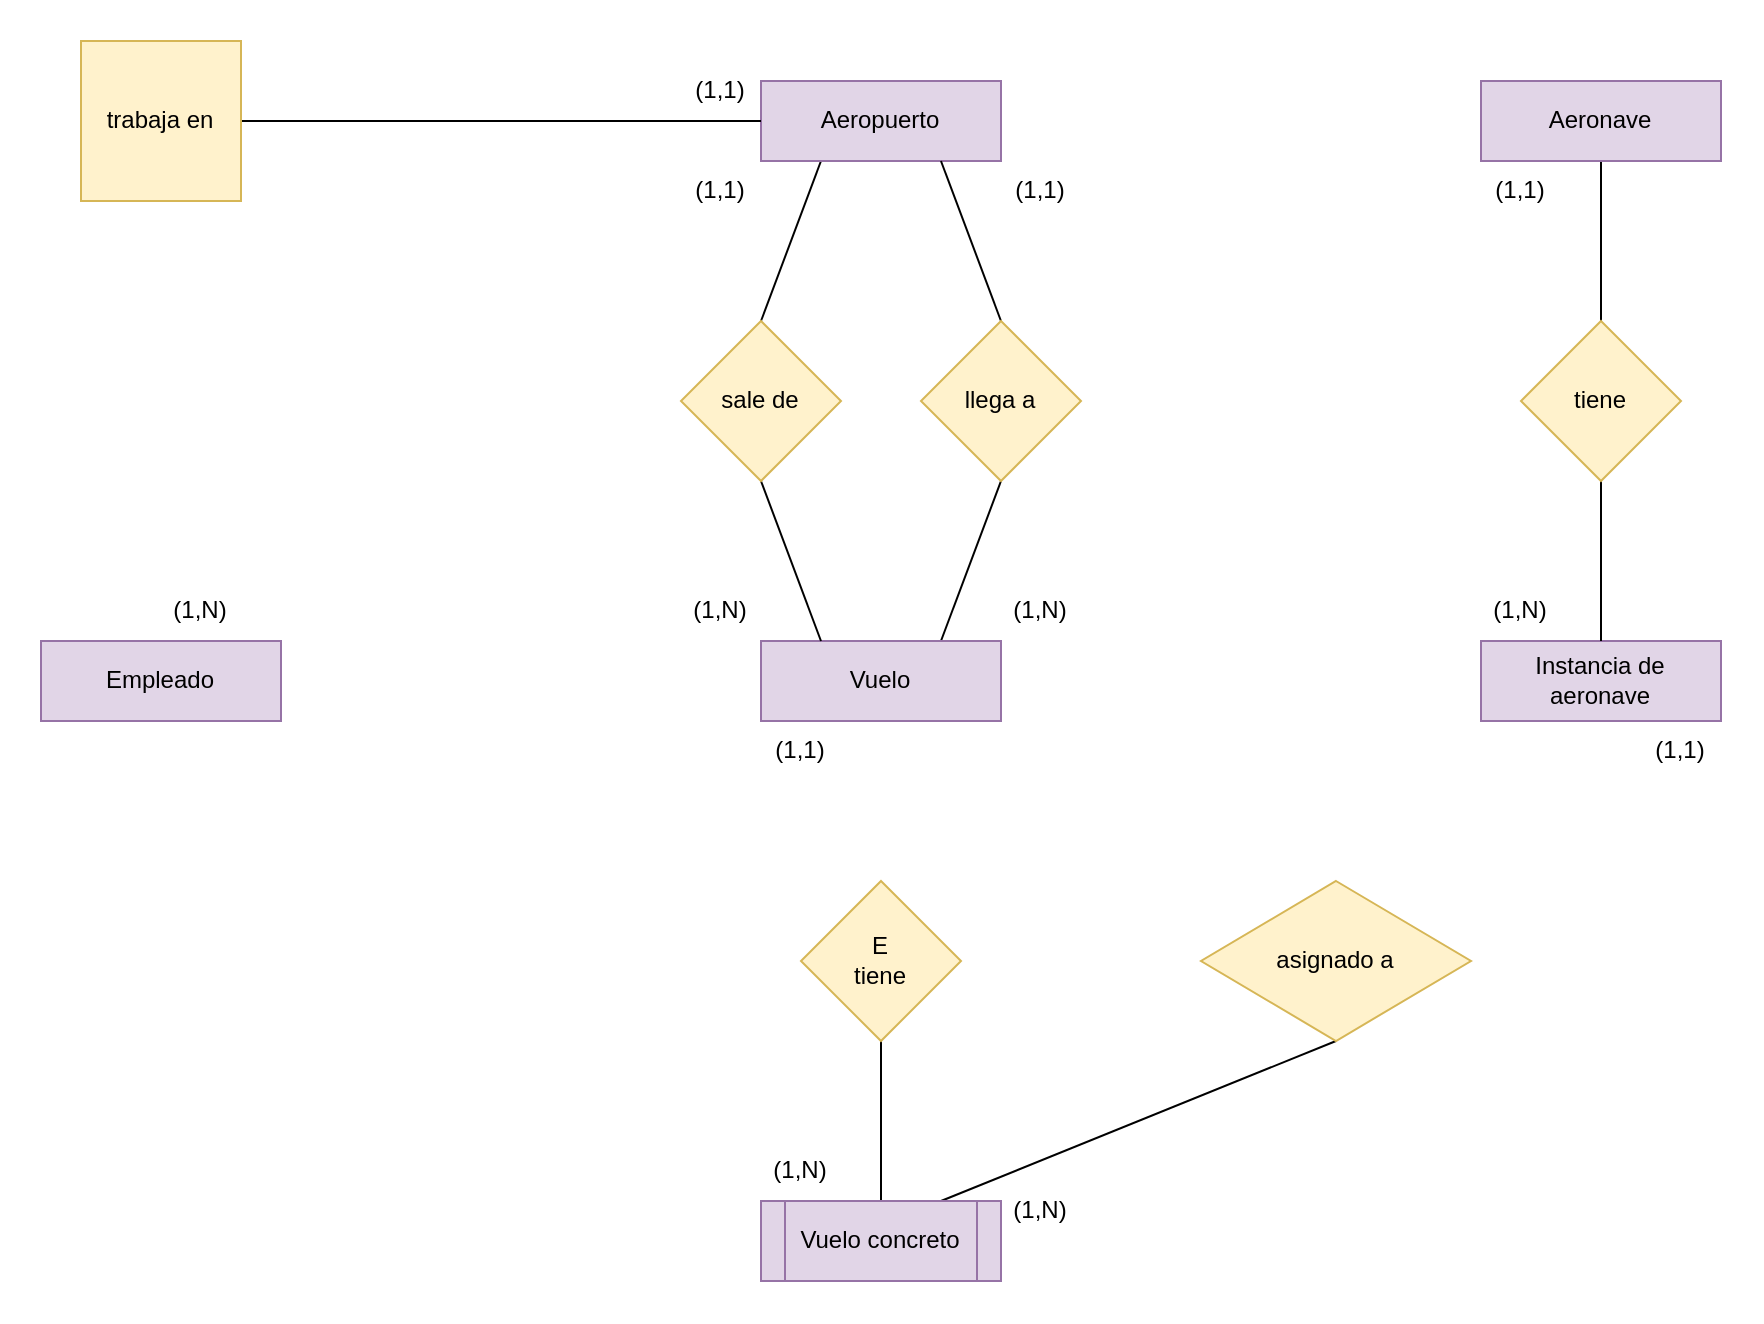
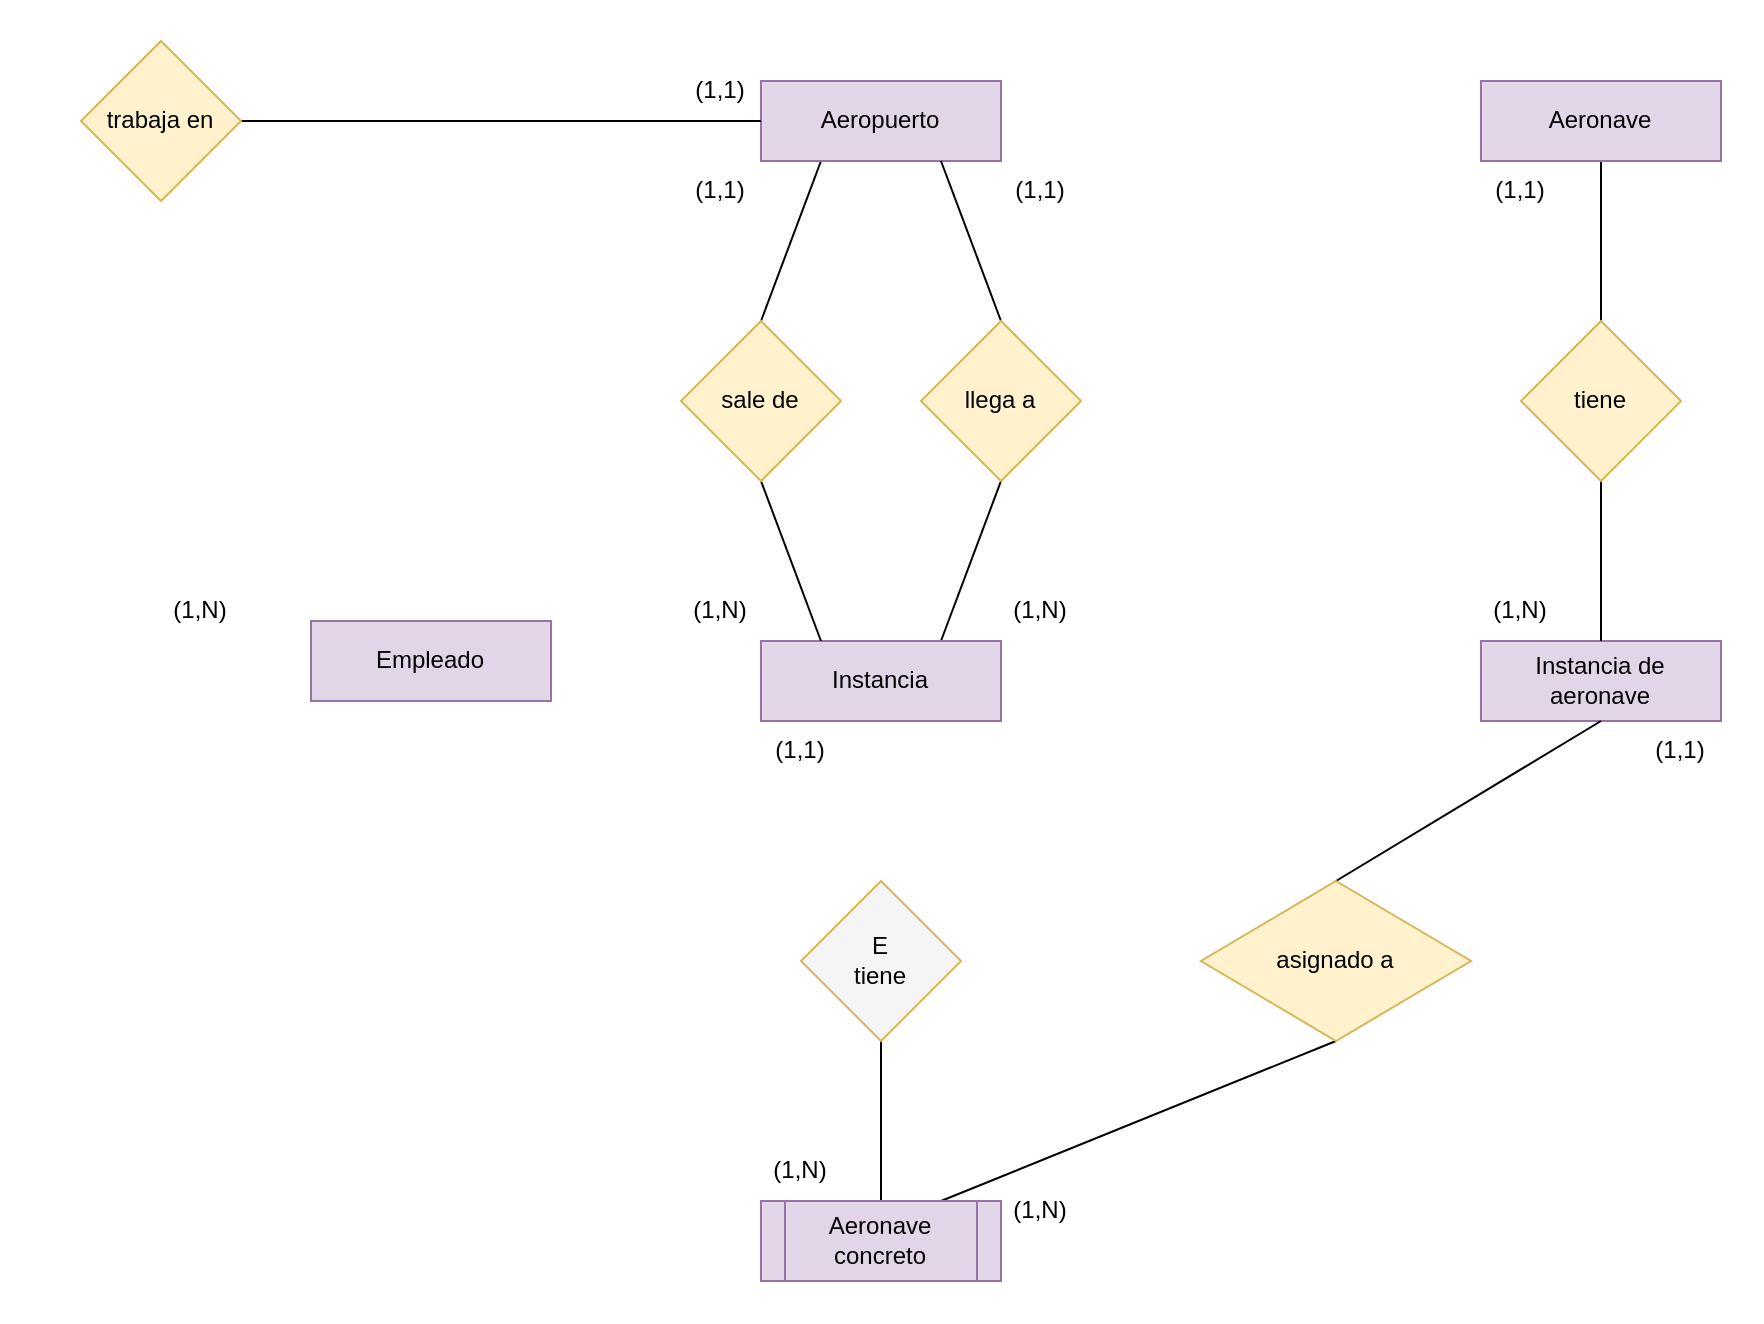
(161, 121) -> (161, 121)
(161, 681) -> (431, 661)
(881, 681) -> (881, 681)
none -> (1468, 801)
(881, 961) -> (881, 961)
(881, 1241) -> (881, 1241)
